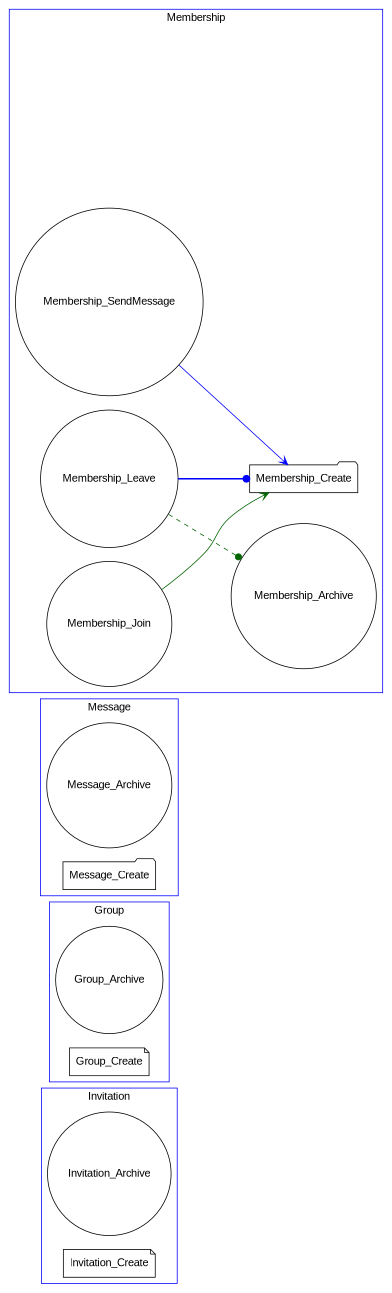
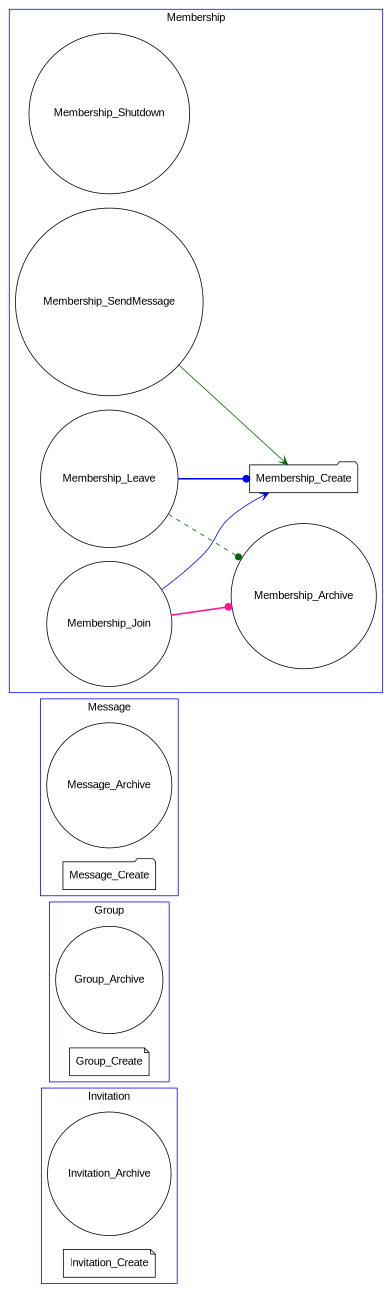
none -> (109, 114)
(230, 412) -> (230, 412)
(210, 546) -> (210, 546)
none -> (198, 611)
